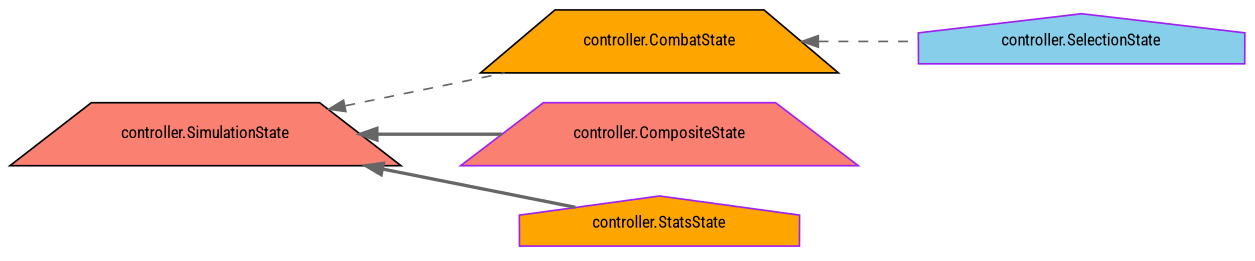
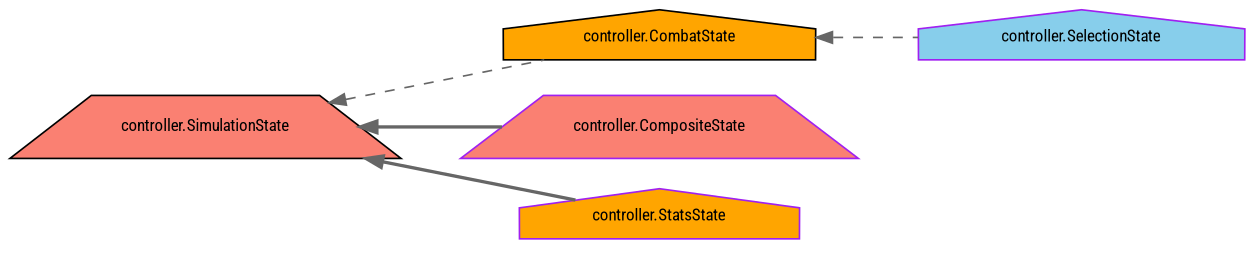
(659, 41) -> (659, 37)
